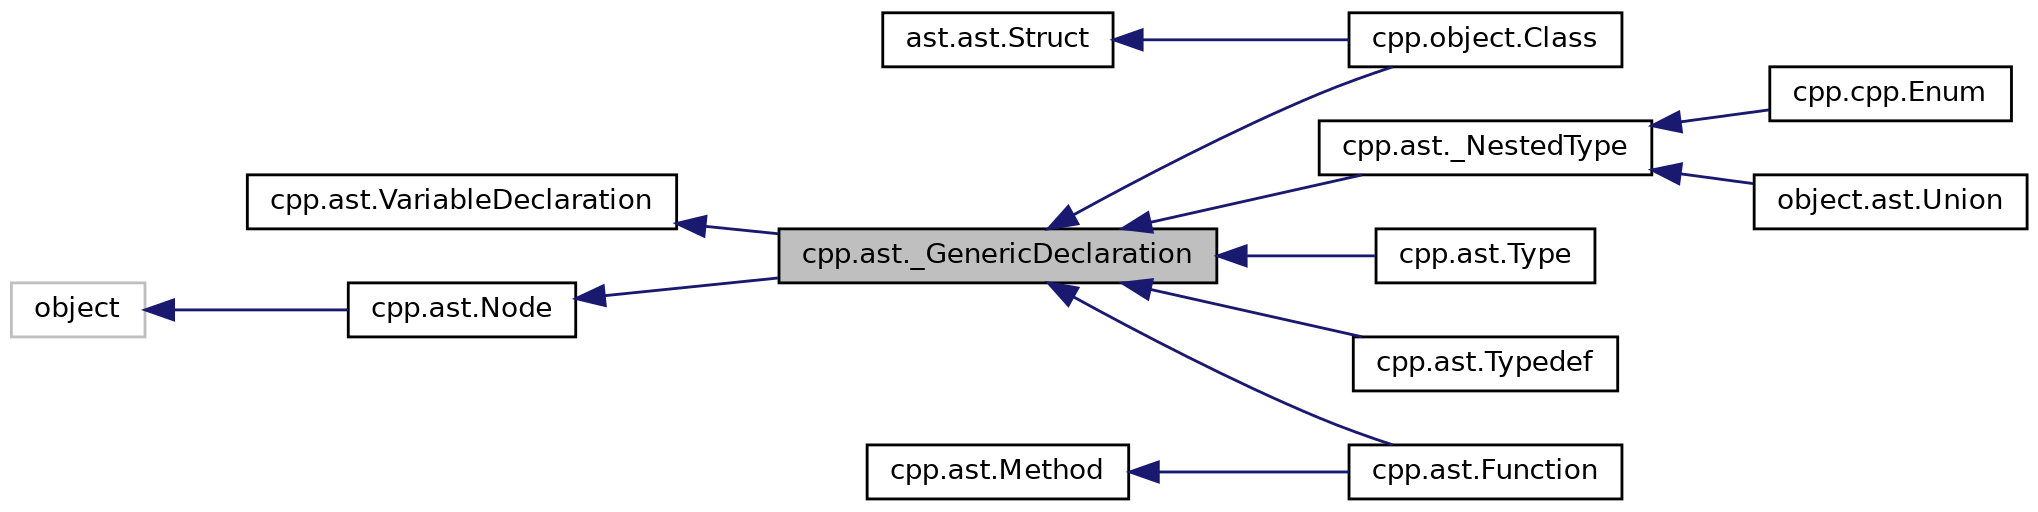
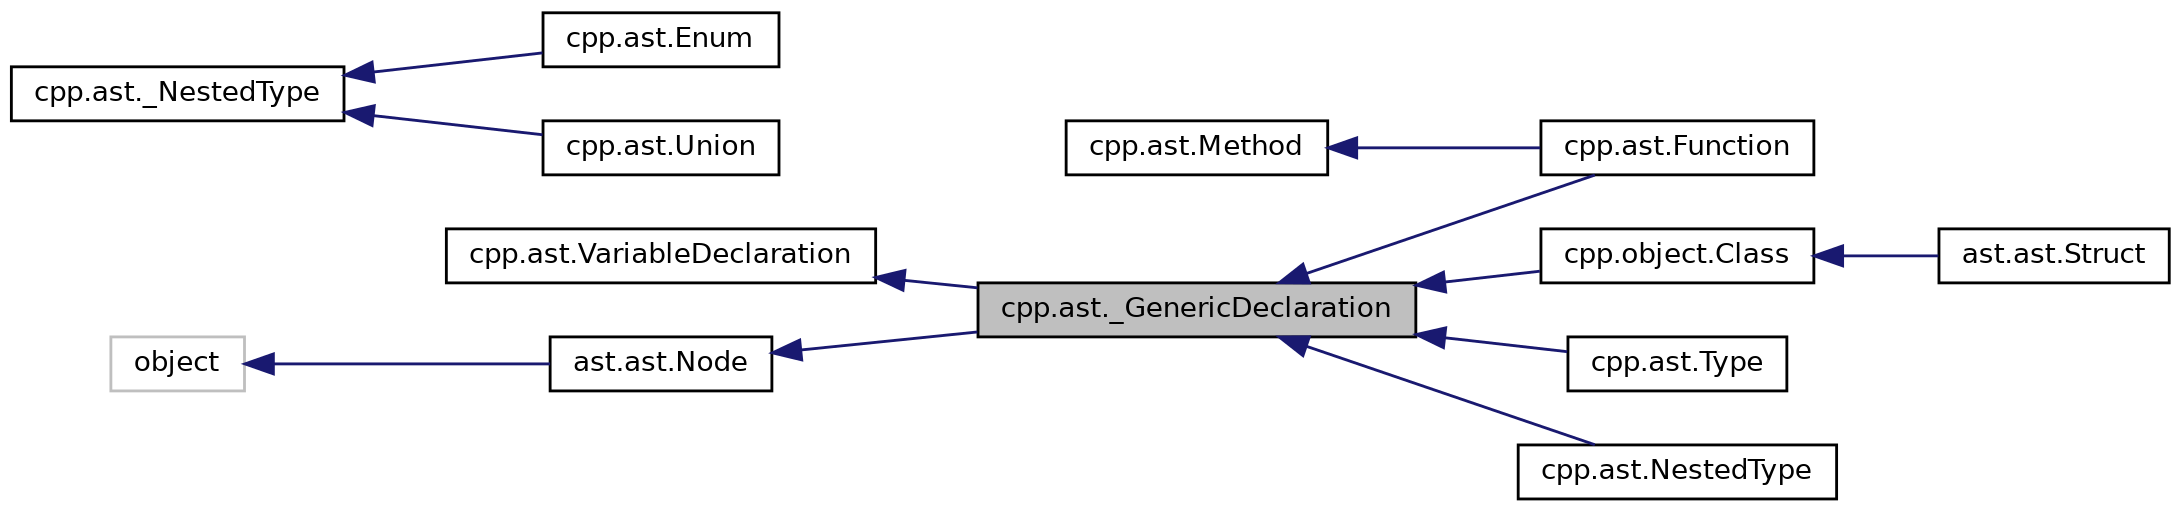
(1246, 40) -> (1891, 256)
(1891, 94) -> (661, 40)
(1256, 199) -> none
(1891, 202) -> (661, 148)
(462, 310) -> (661, 364)
(1485, 364) -> (1677, 472)
